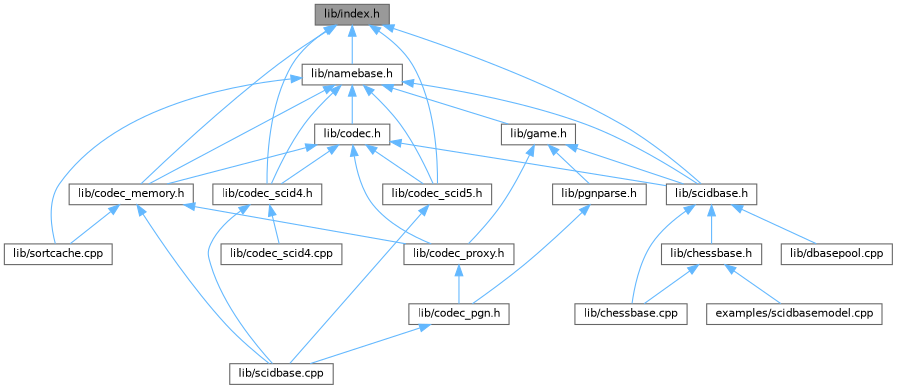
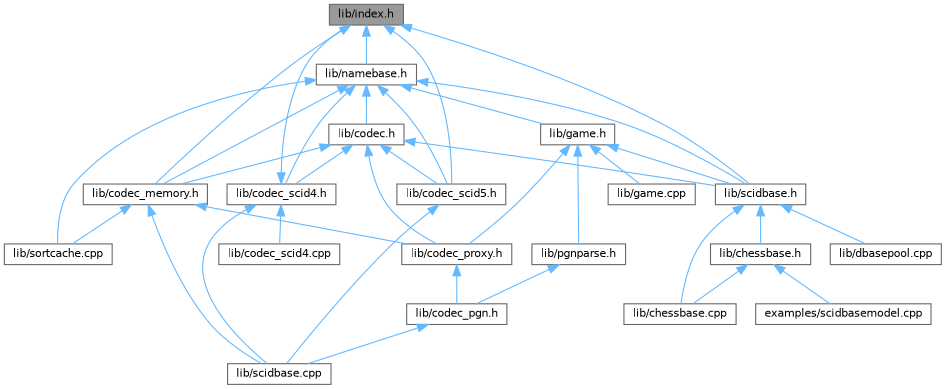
(278, 99) -> (294, 93)
none -> (652, 194)
